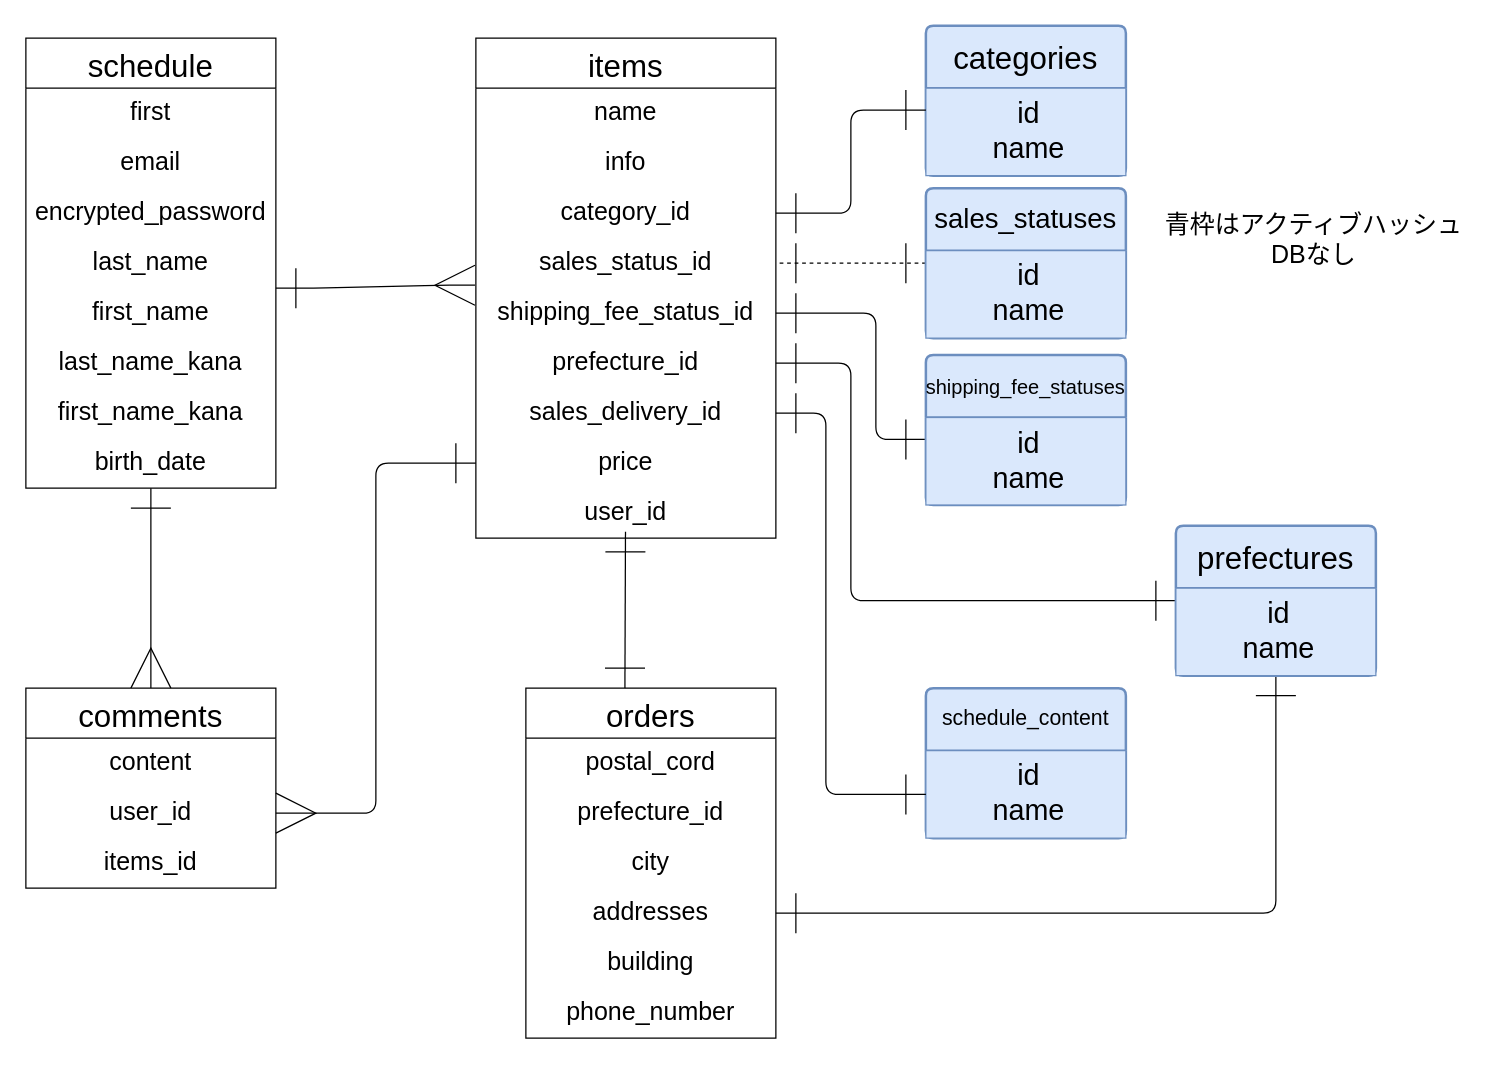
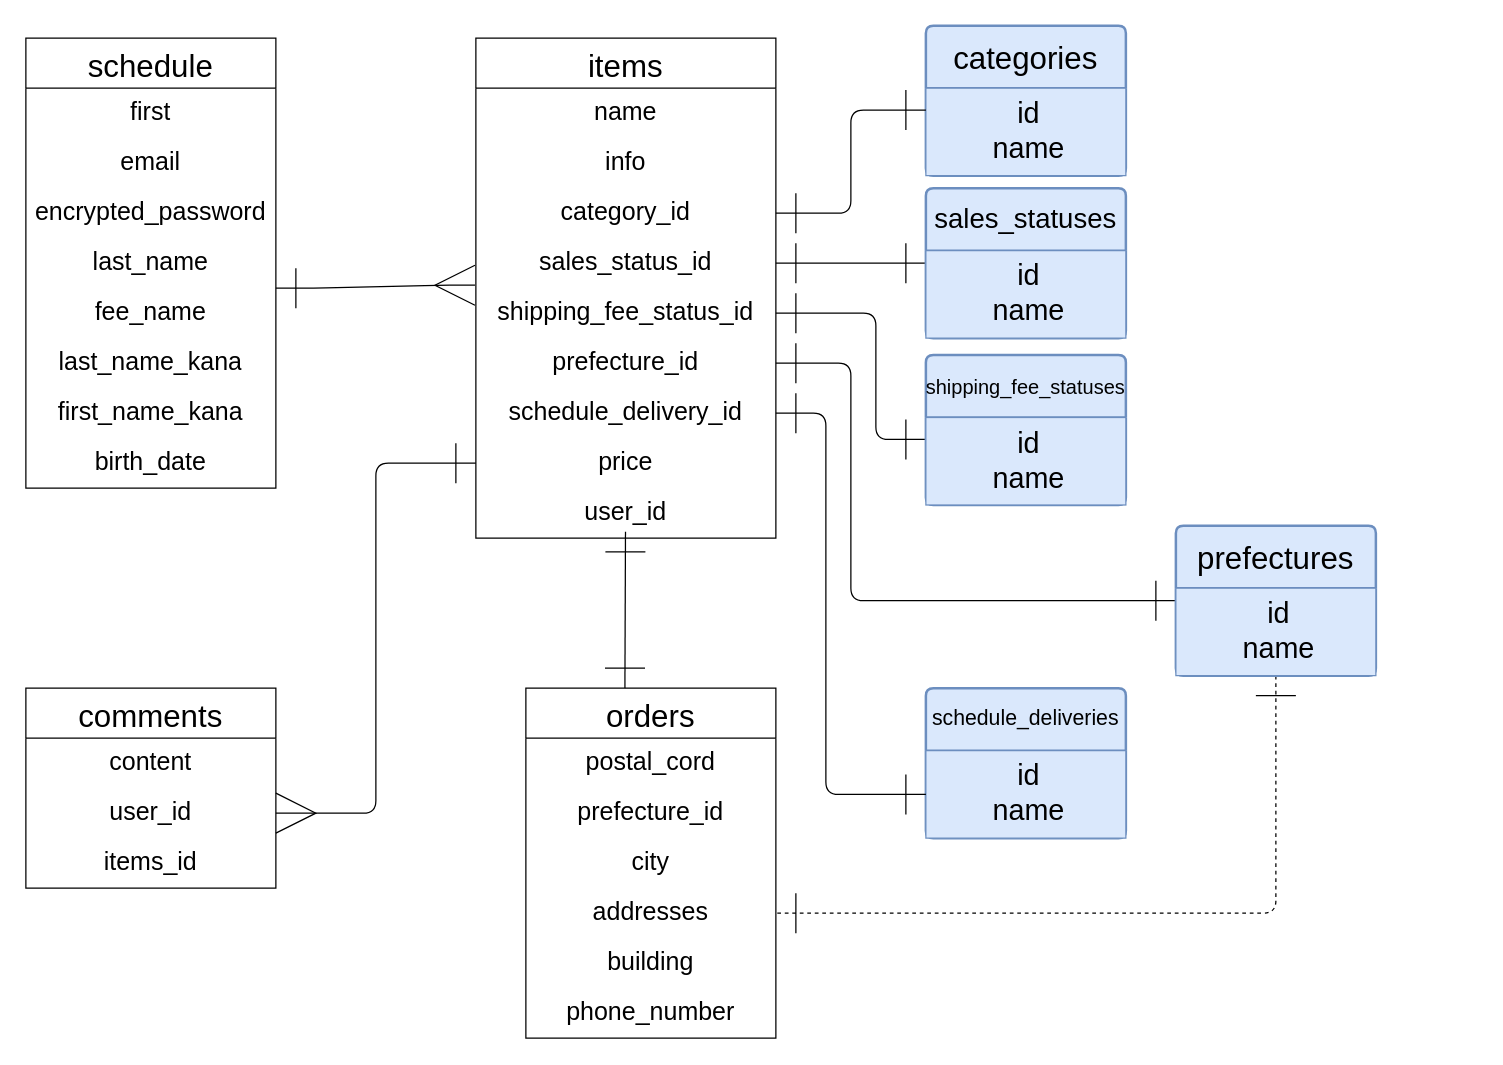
(1313, 238) -> none
(850, 263) -> (850, 263)
(151, 312) -> (151, 312)
(626, 412) -> (626, 412)
(151, 589) -> none
(1026, 719) -> (1026, 719)
(1140, 913) -> (1140, 913)
